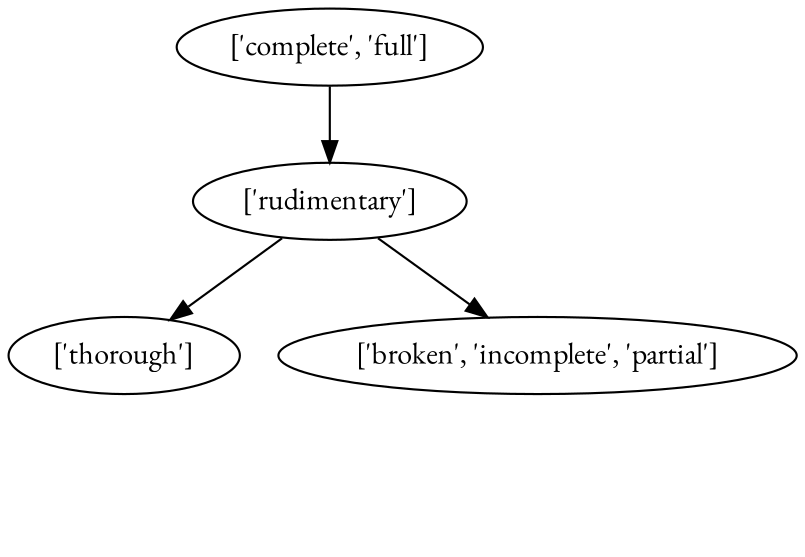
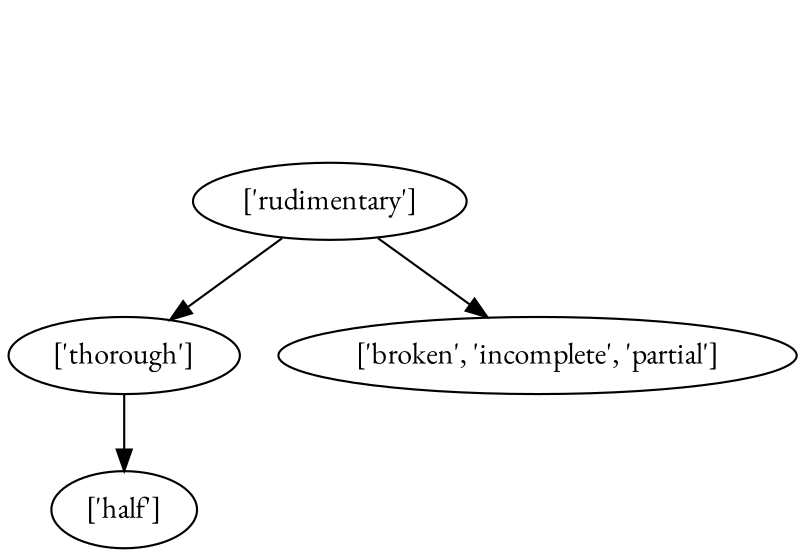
(330, 47) -> none
none -> (124, 510)
